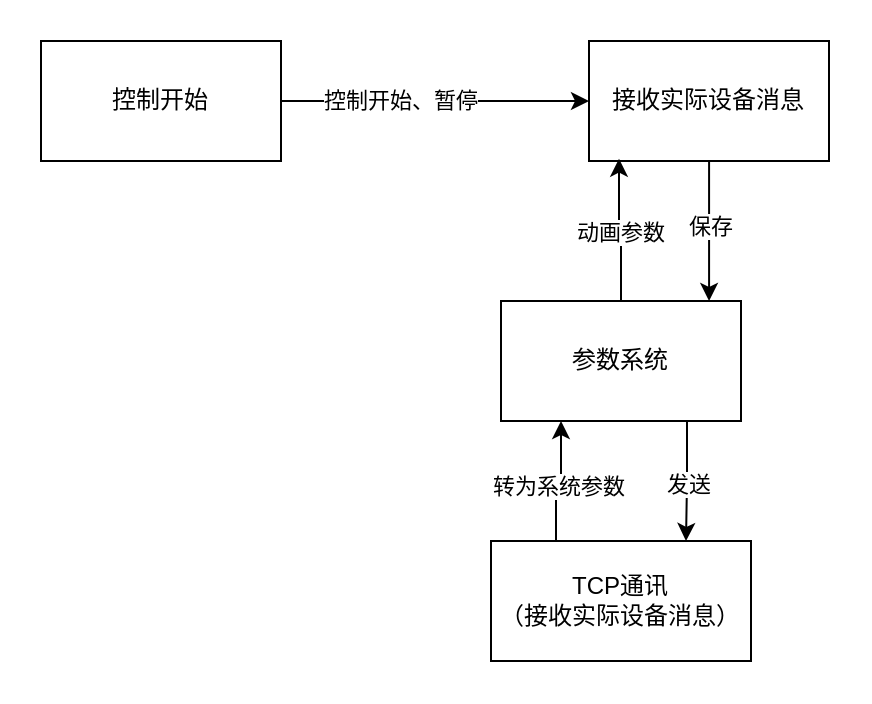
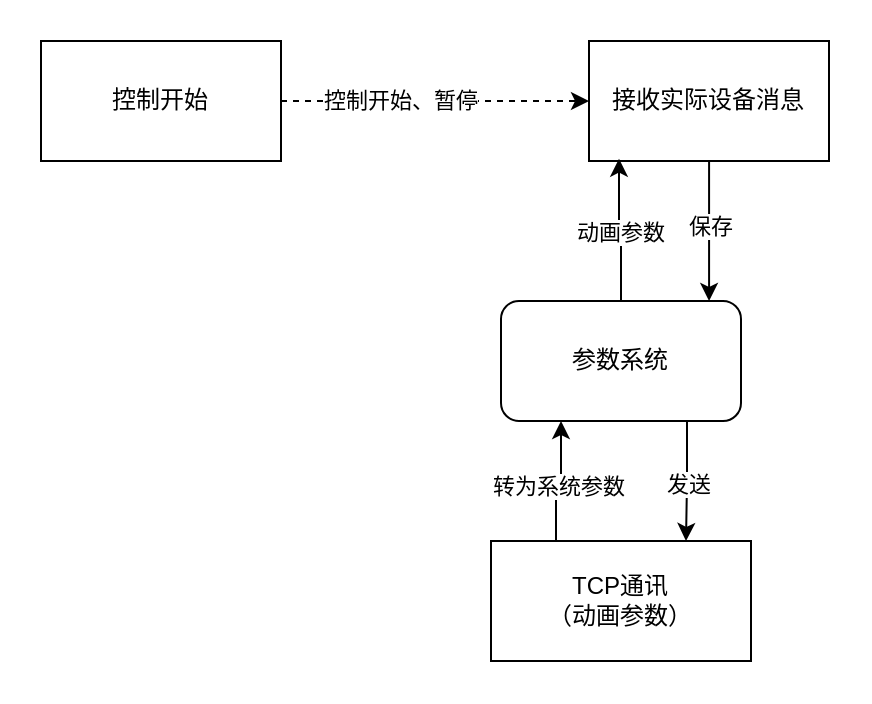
(522, 101) -> (522, 101)
(621, 361) -> (621, 361)
(621, 601) -> (621, 601)
